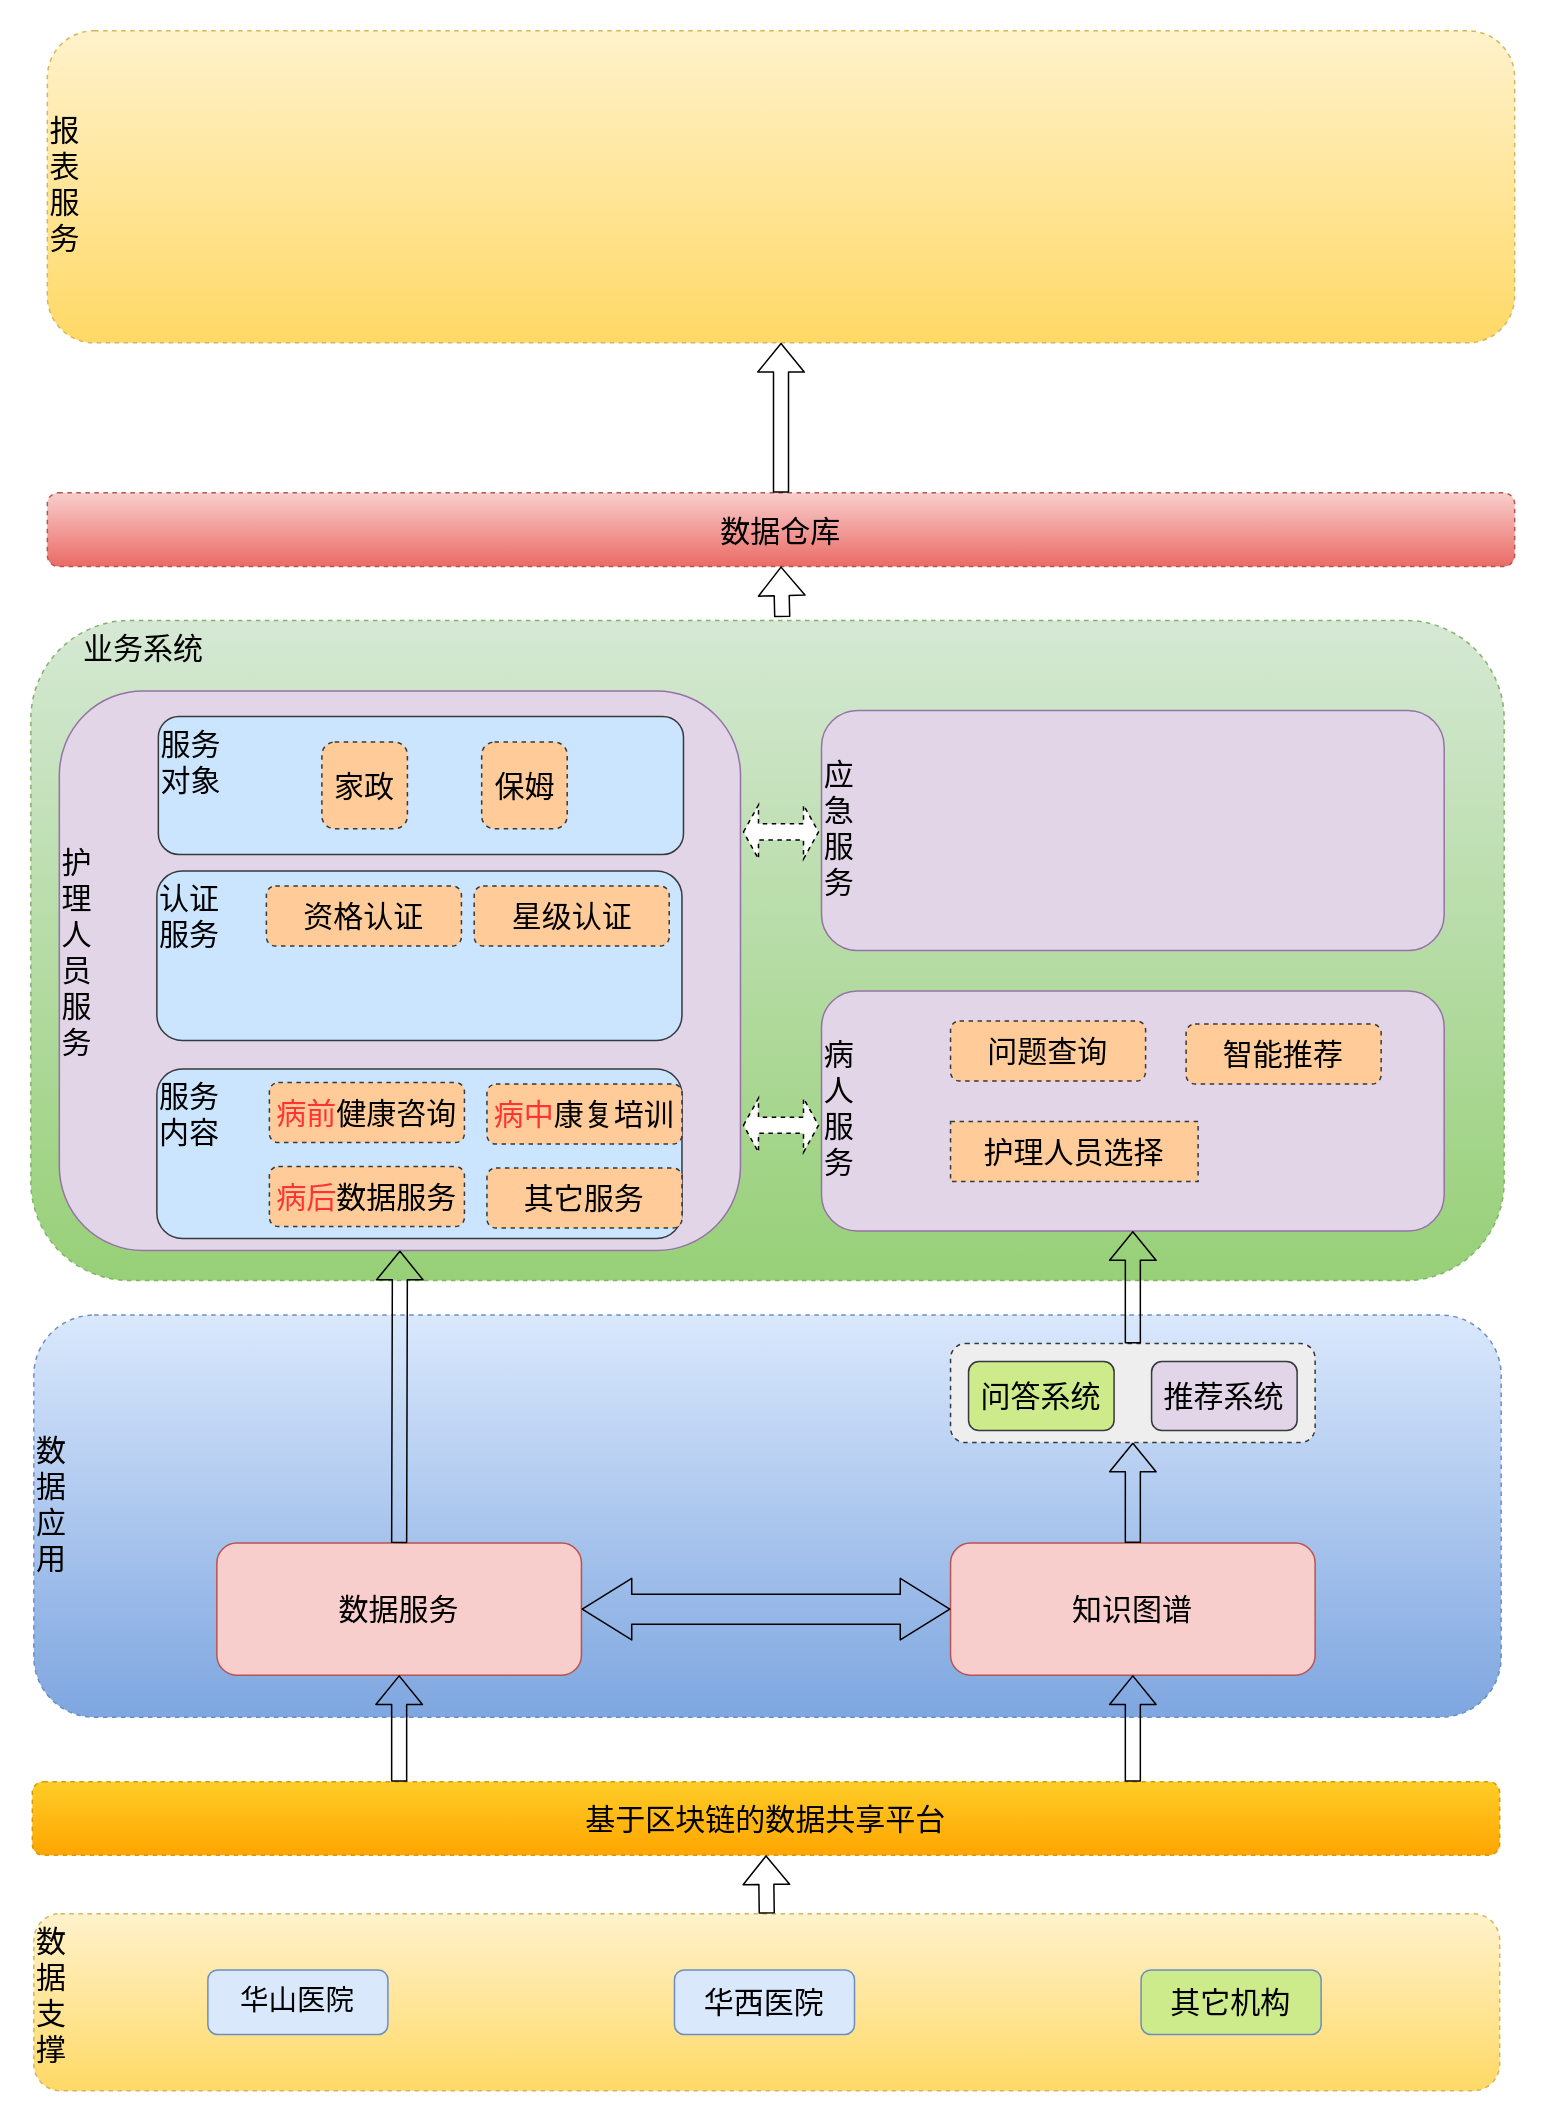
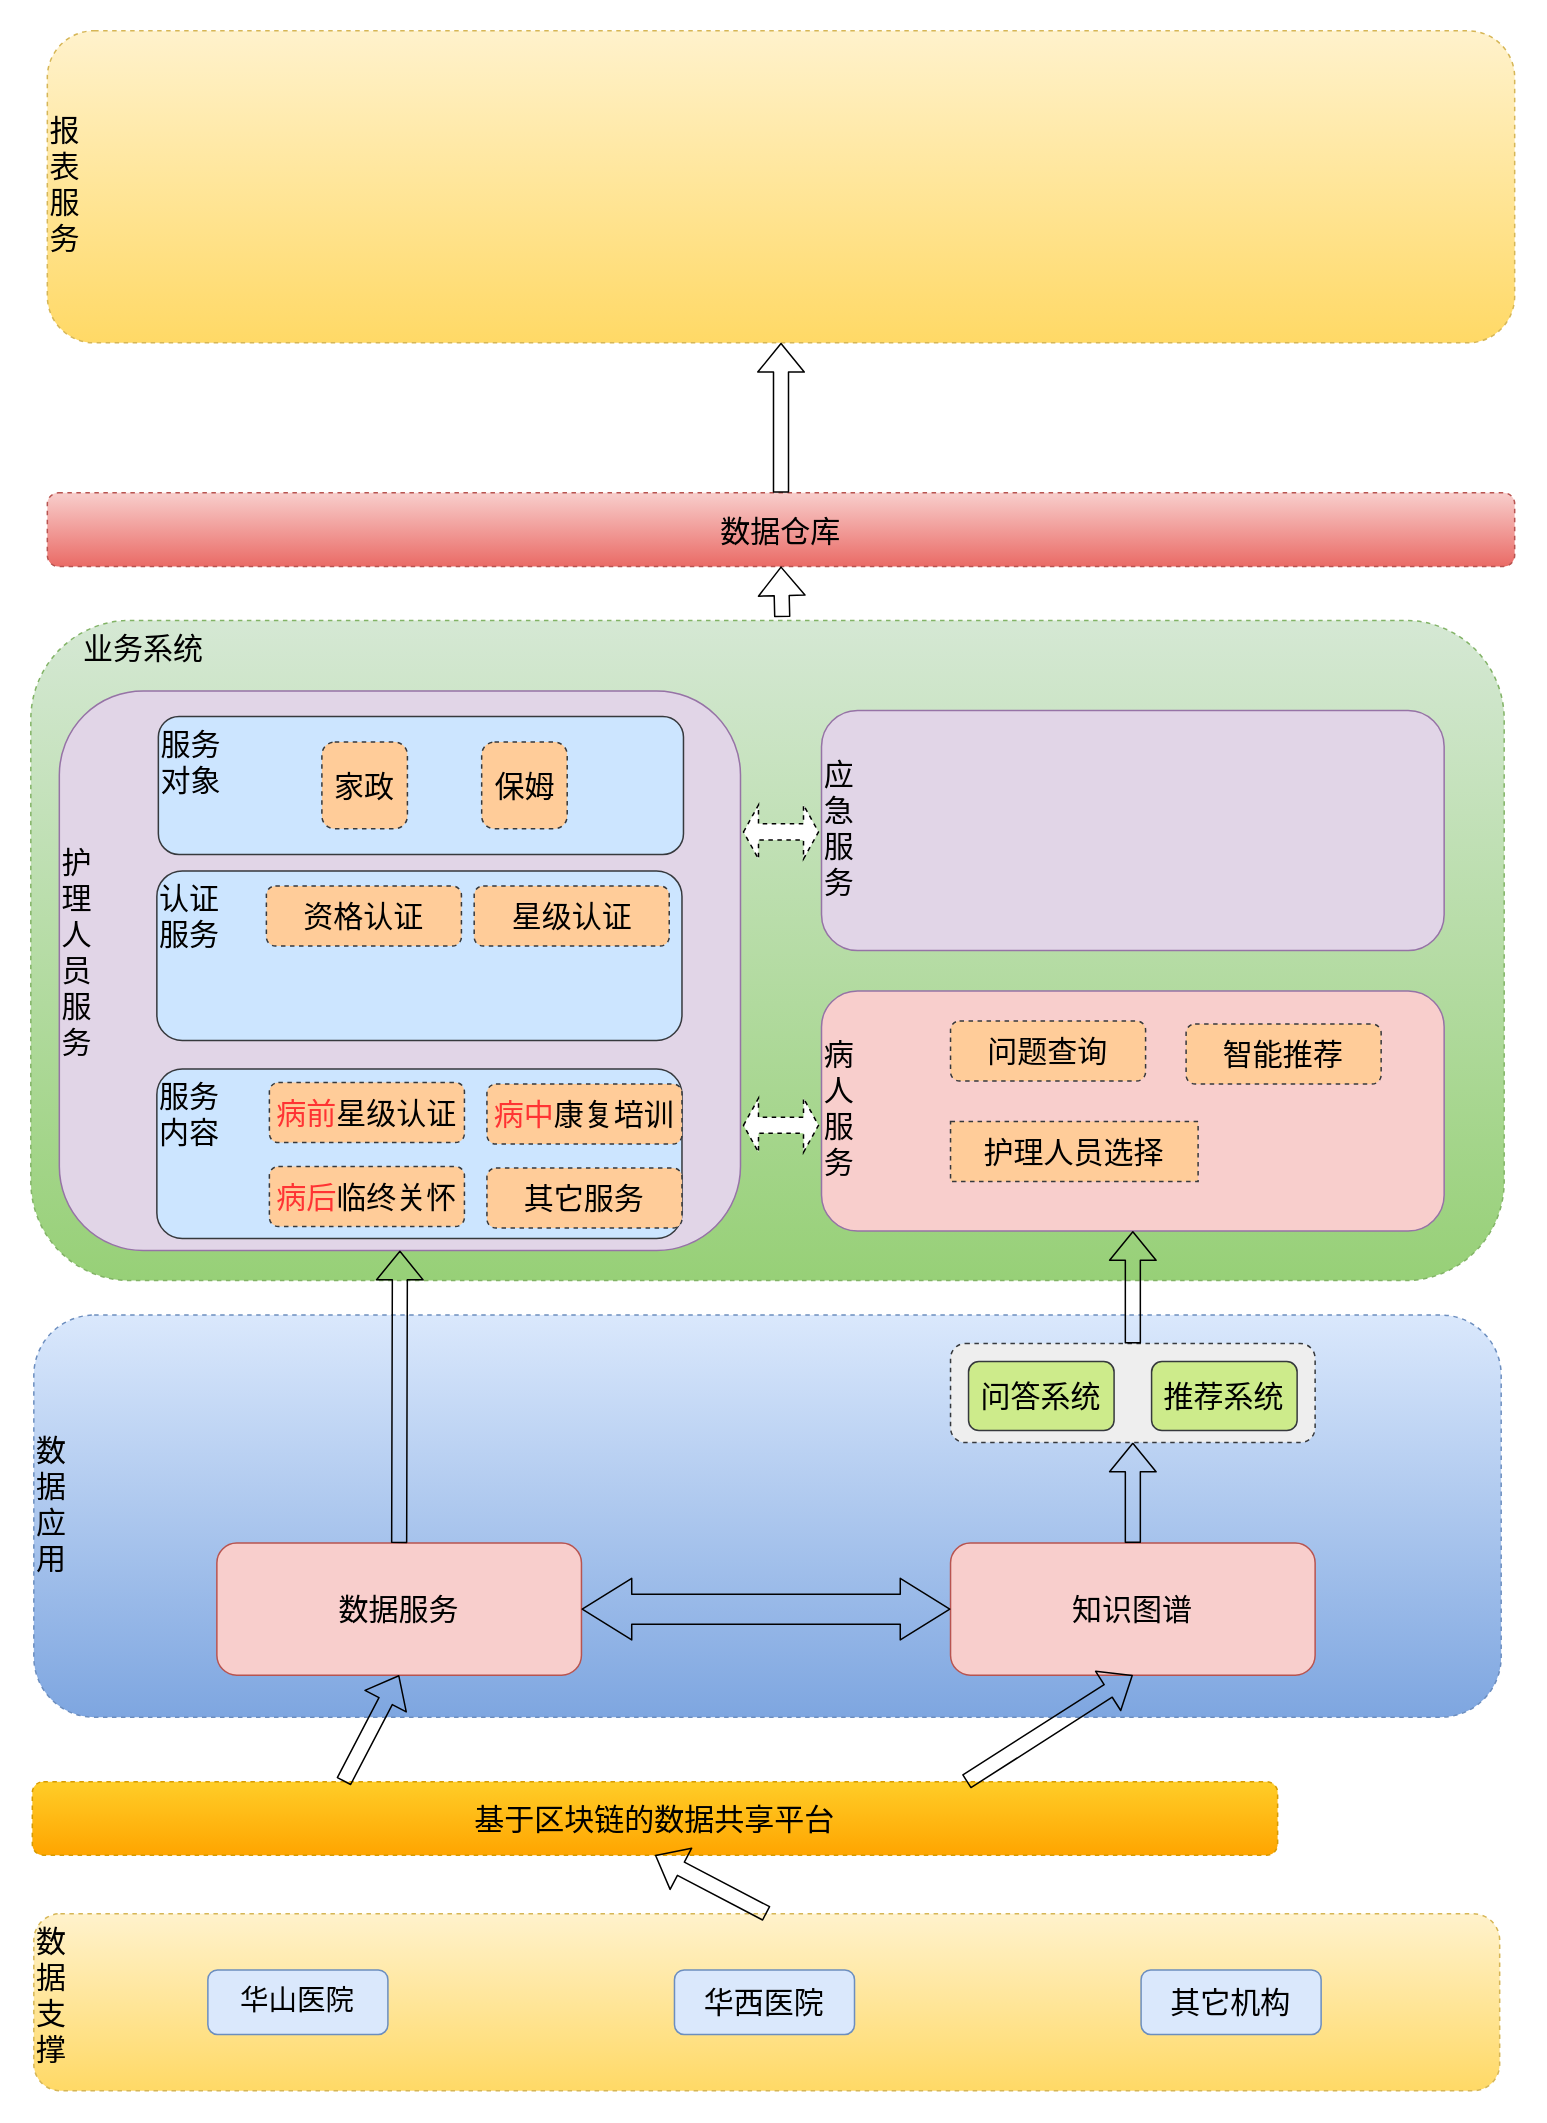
(1133, 1111) -> (1133, 1111)
(367, 1112) -> (367, 1112)
(367, 1196) -> (367, 1196)
(1224, 1396) -> (1224, 1396)
(766, 1818) -> (655, 1818)
(1231, 2002) -> (1231, 2002)
